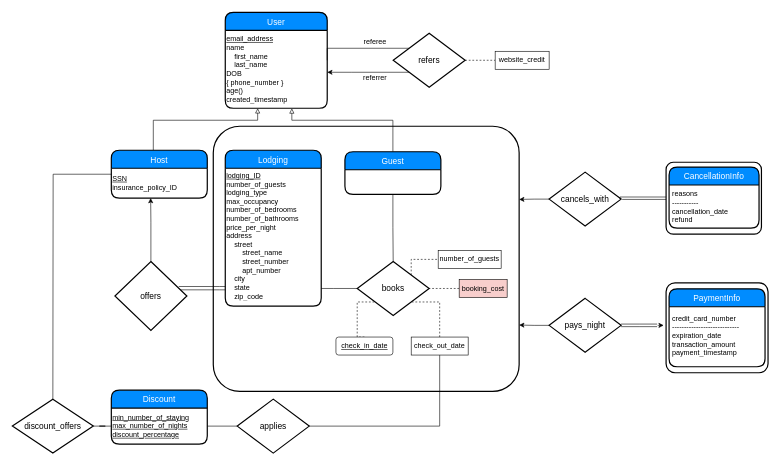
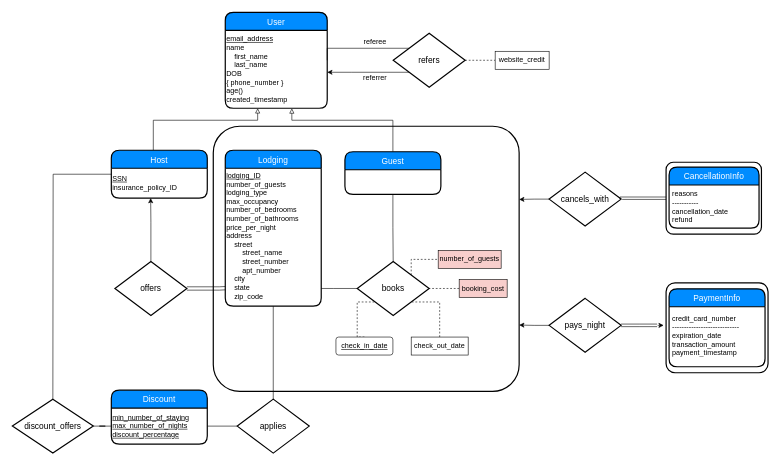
(470, 260) -> (470, 260)
(151, 296) -> (151, 289)
(410, 426) -> (273, 354)
